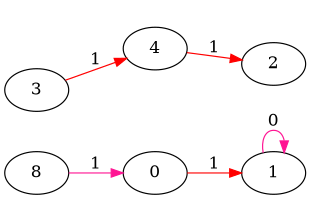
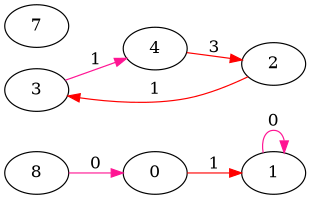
none -> (37, 26)
(214, 48) -> (214, 48)
(90, 71) -> (90, 71)
none -> (166, 101)
(96, 164) -> (96, 164)
